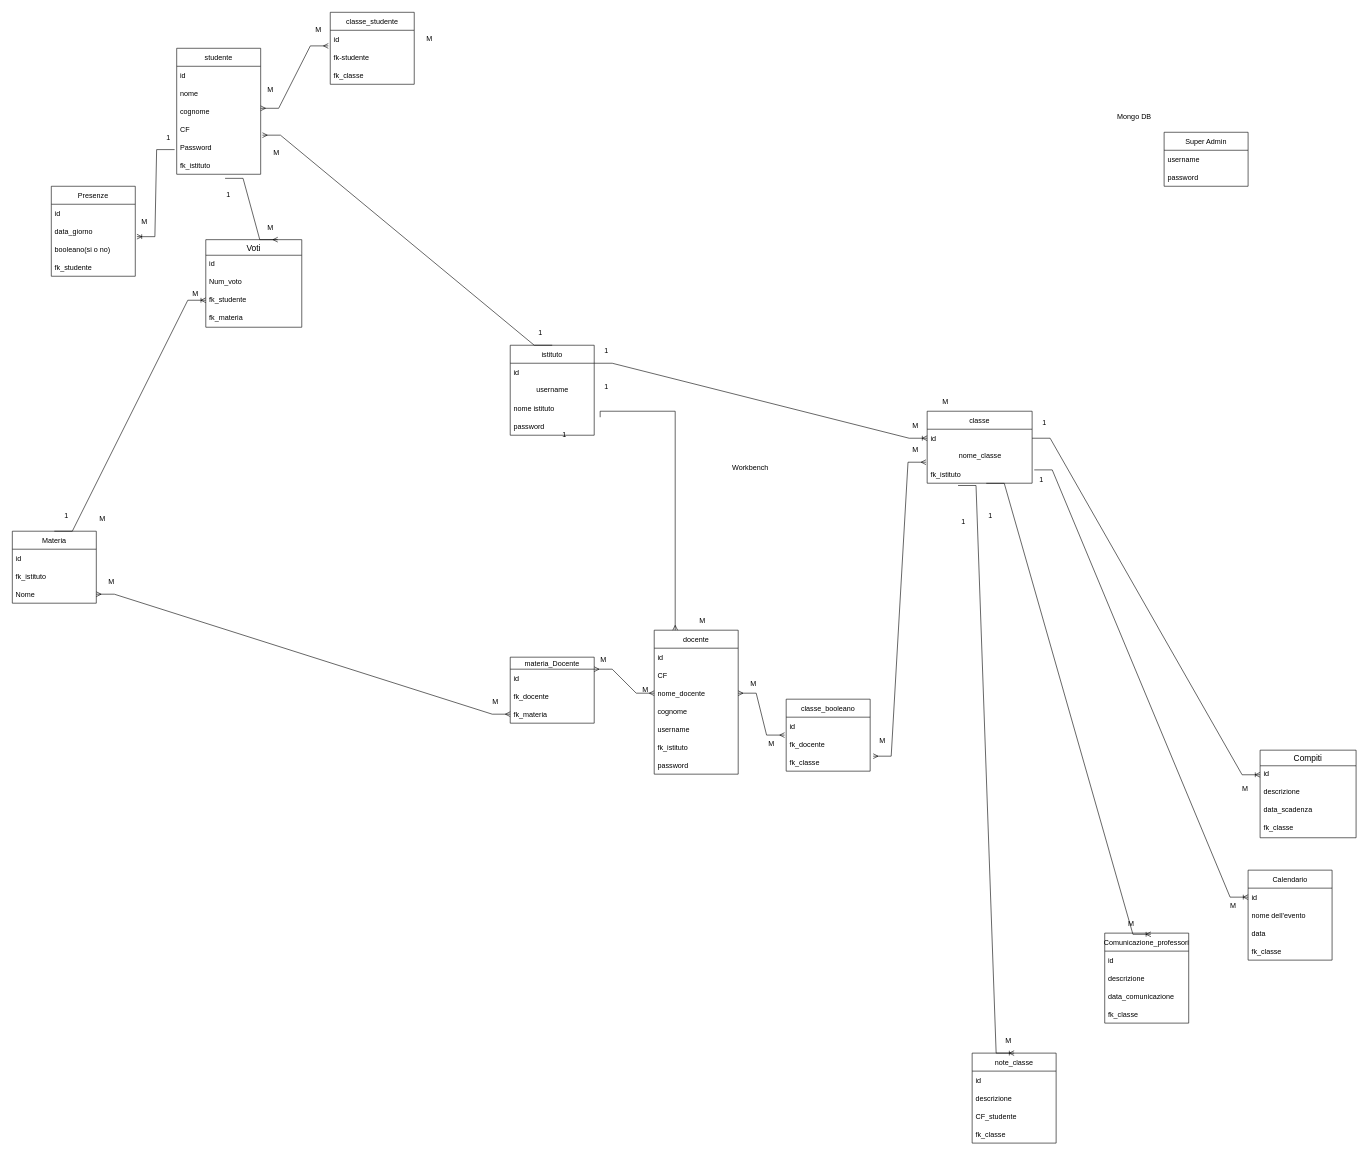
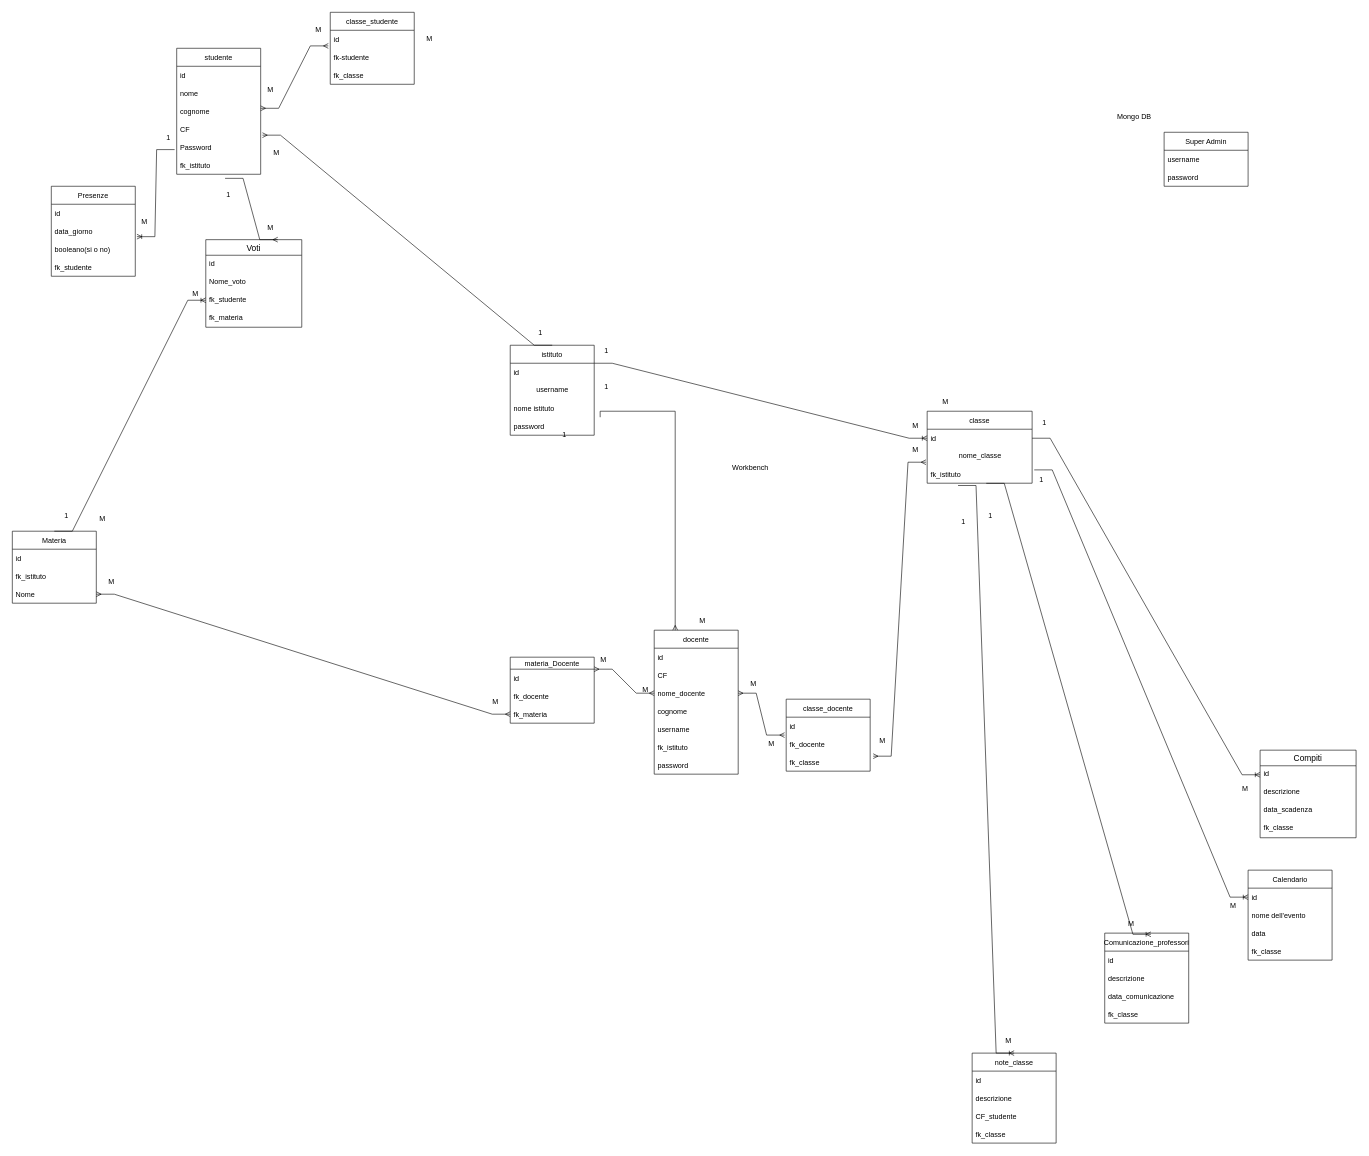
(225, 281) -> (227, 281)
(828, 709) -> (828, 709)
